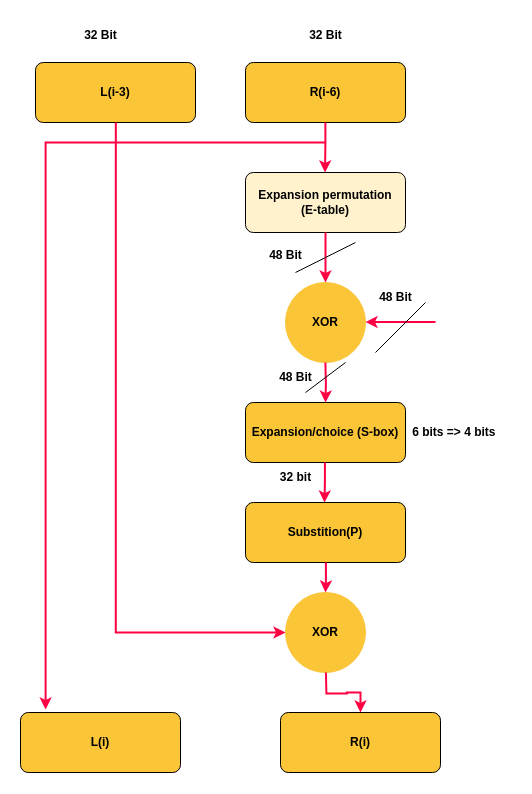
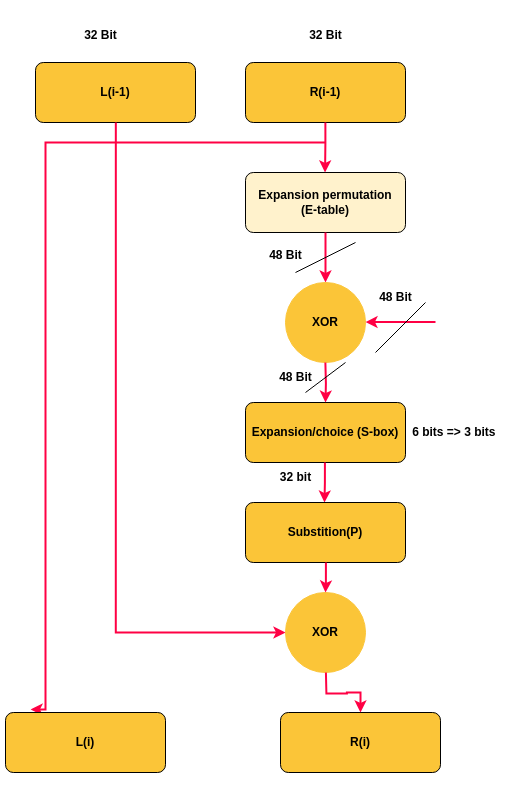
(116, 93) -> (116, 93)
(326, 93) -> (326, 93)
(456, 433) -> (456, 433)
(101, 743) -> (86, 743)
